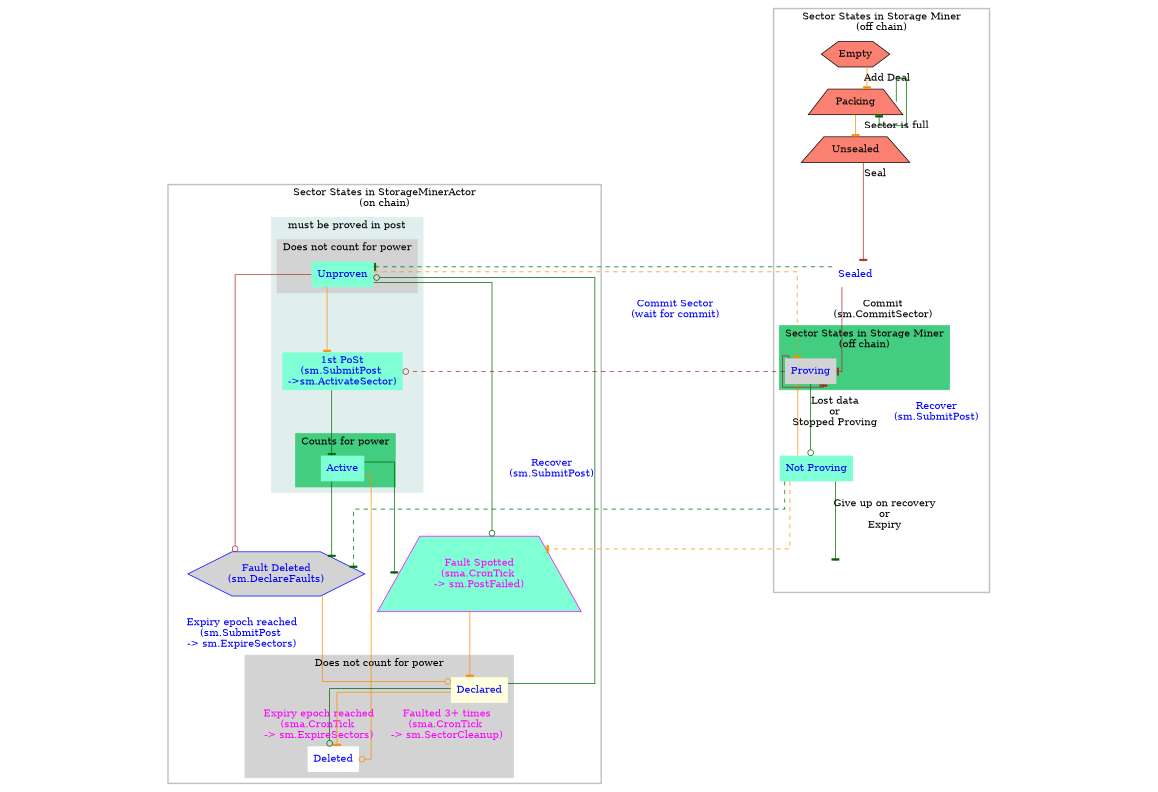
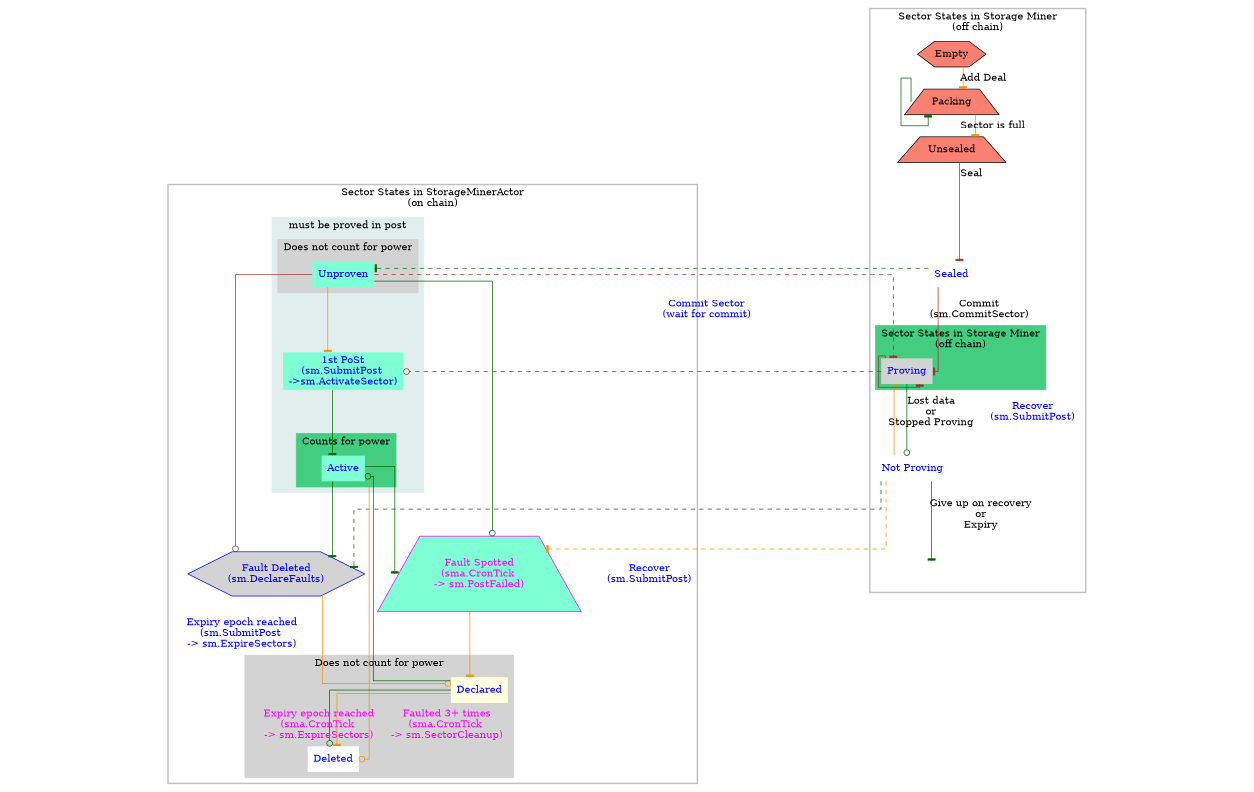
(627, 272) -> (674, 275)
(595, 416) -> (373, 616)
(816, 468) -> (913, 468)
